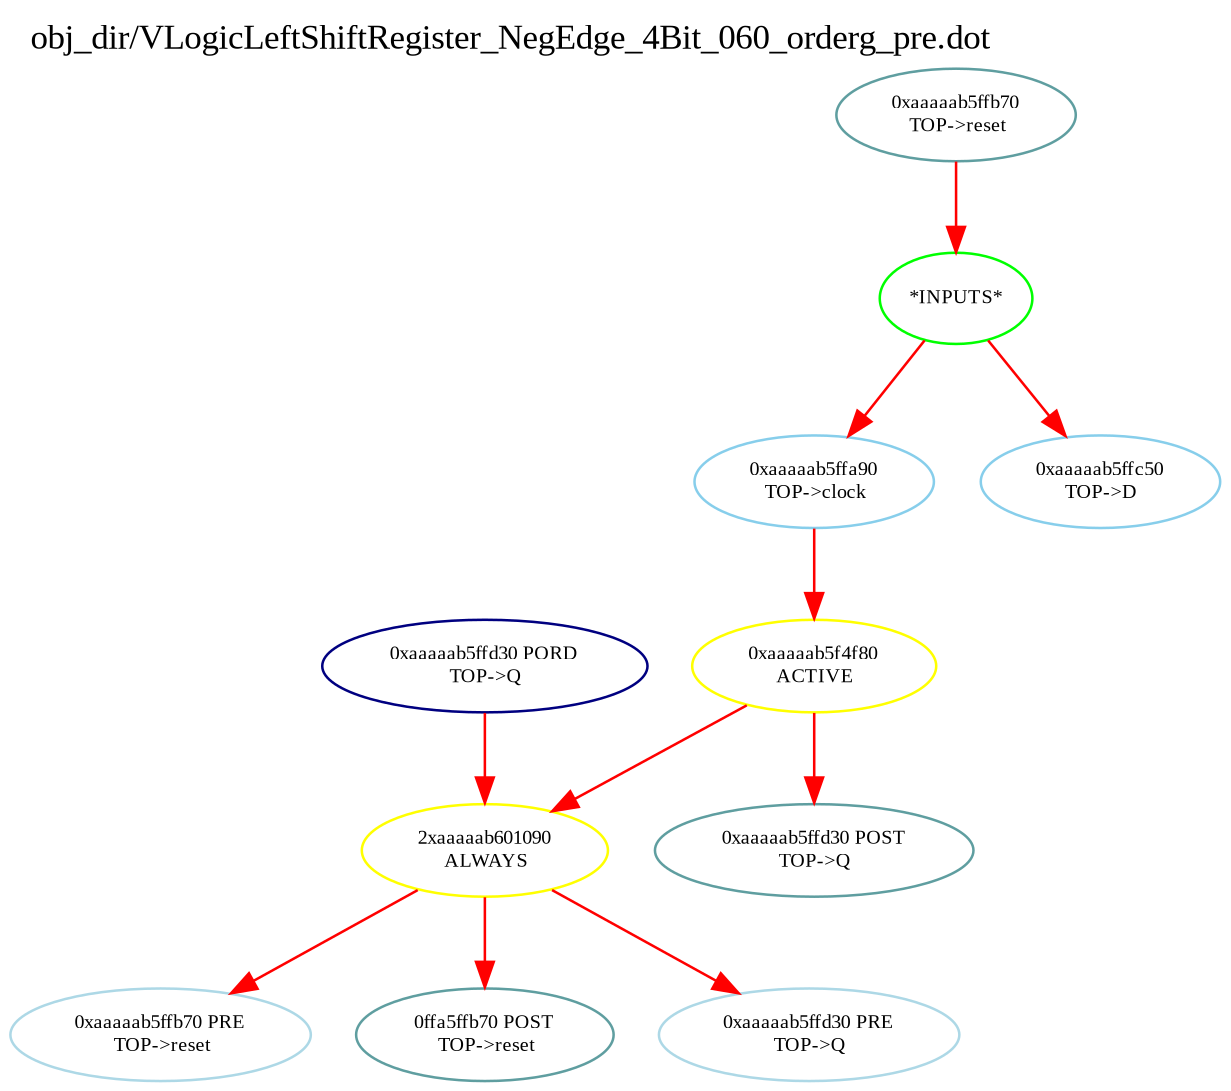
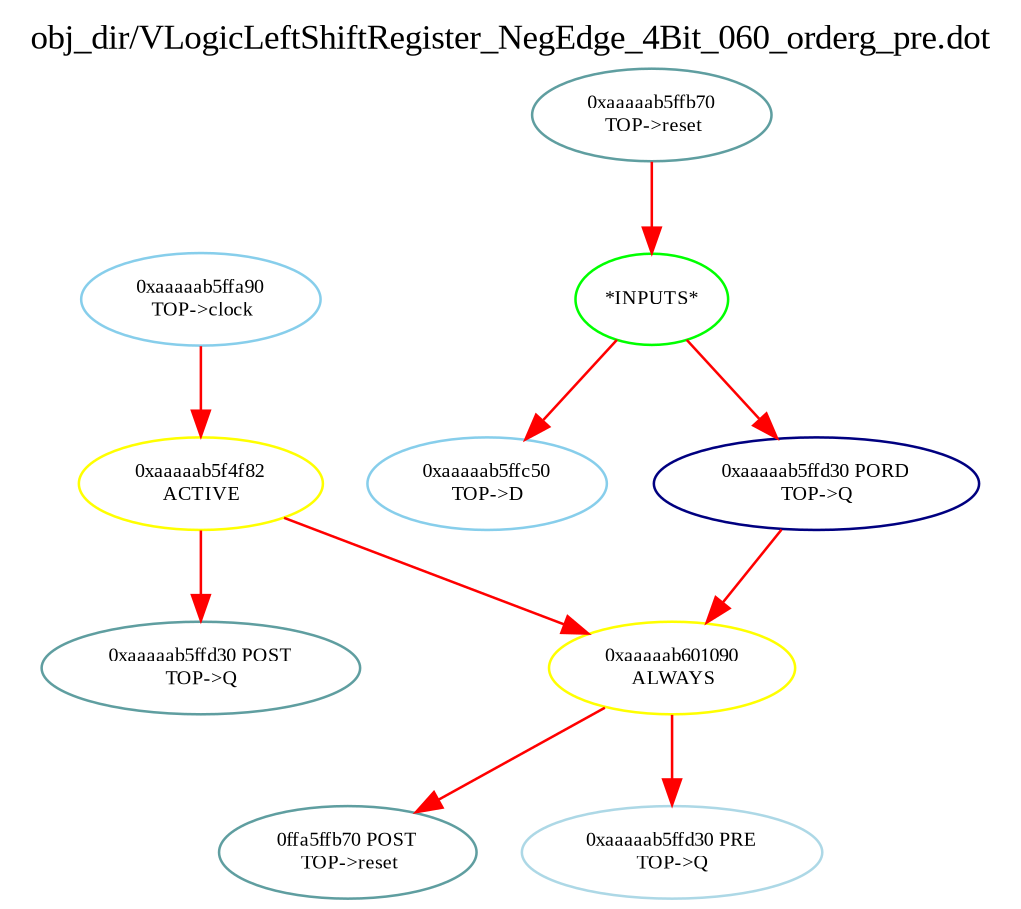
(895, 378) -> (723, 379)
(814, 666) -> (201, 484)
(485, 850) -> (672, 668)
(161, 1035) -> none
